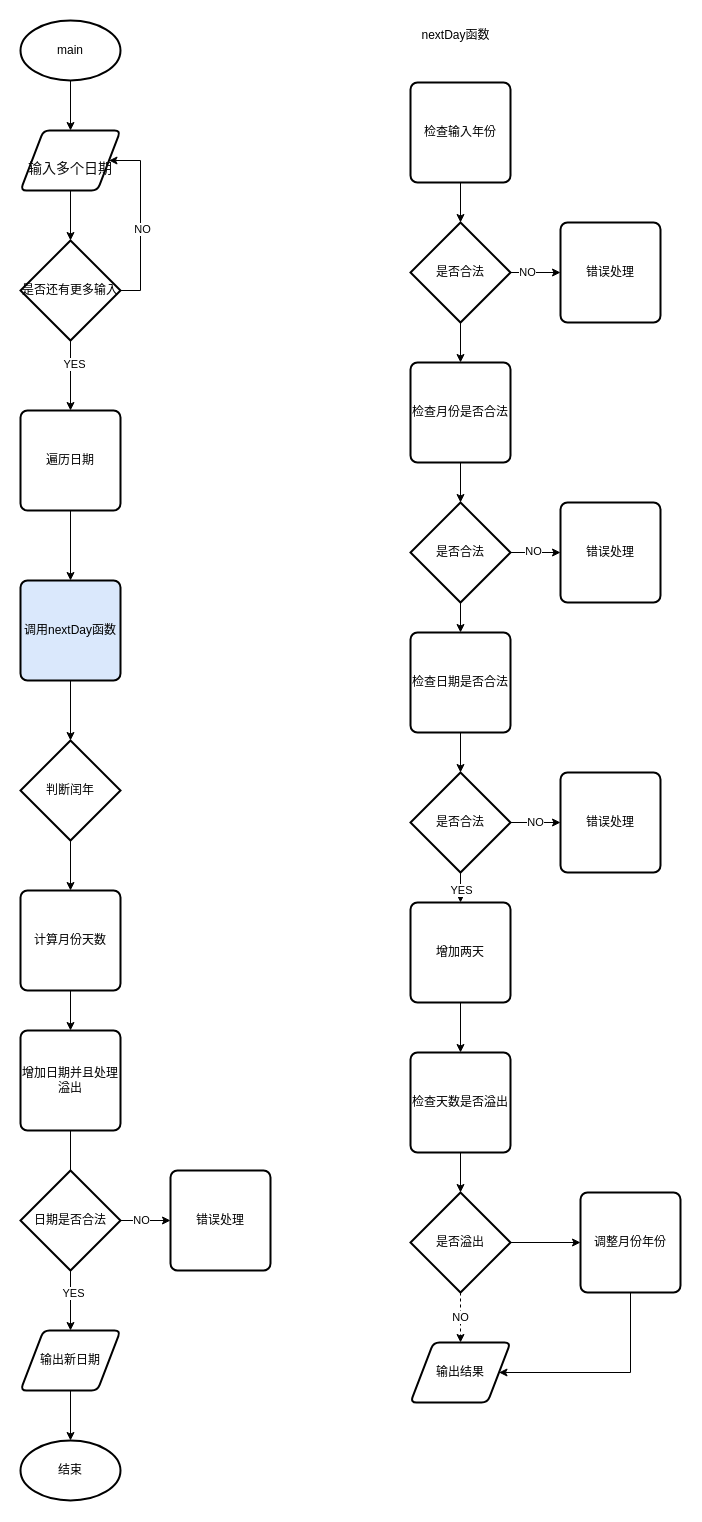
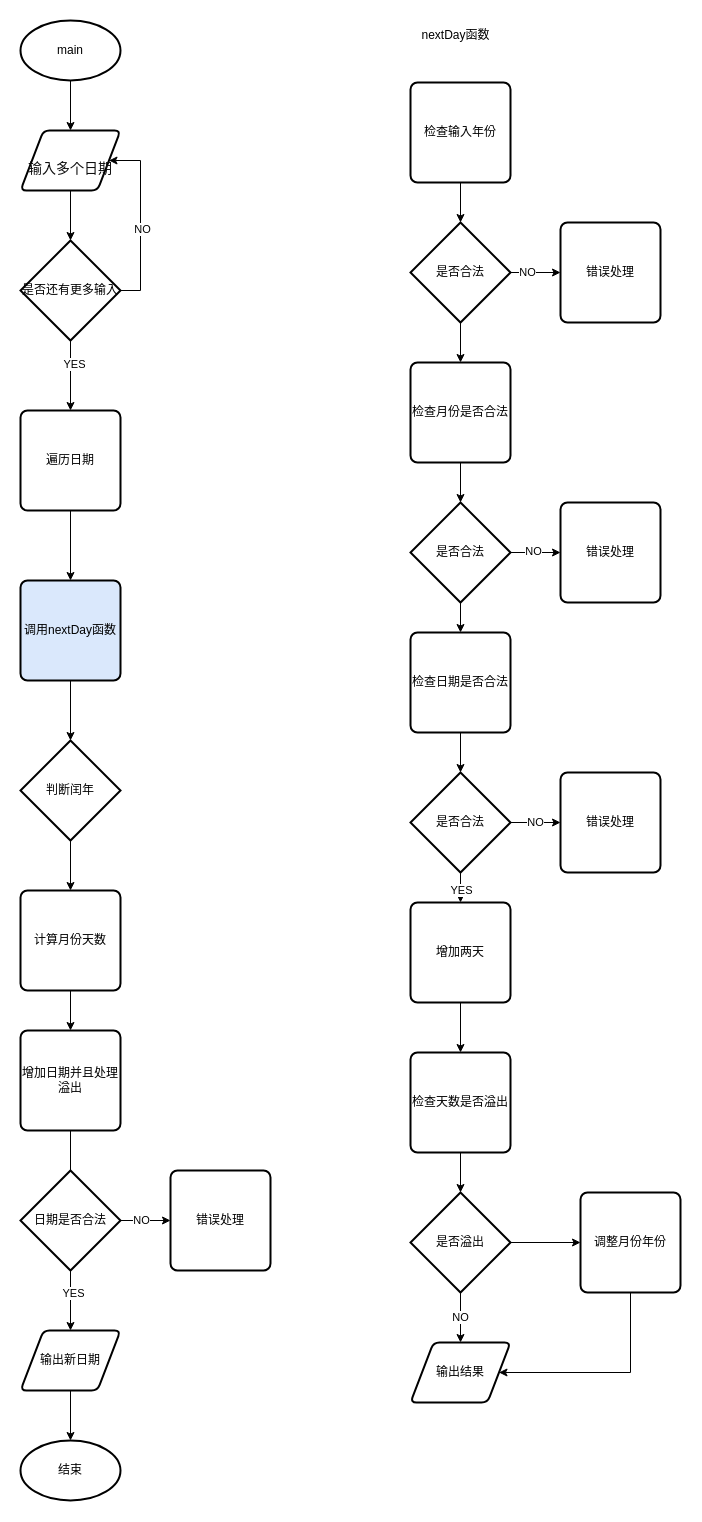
(461, 1303) -> (461, 1303)
